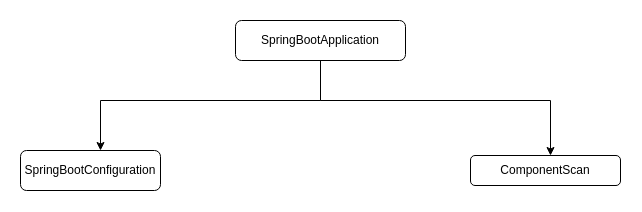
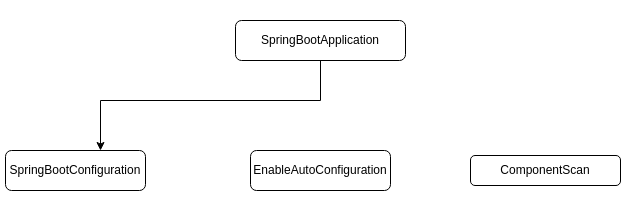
(460, 101) -> none
(91, 171) -> (76, 171)
none -> (321, 171)
